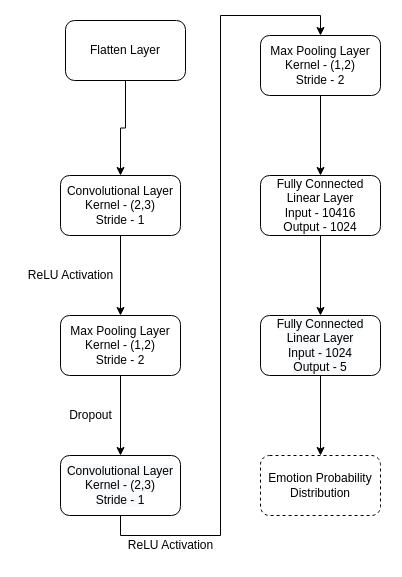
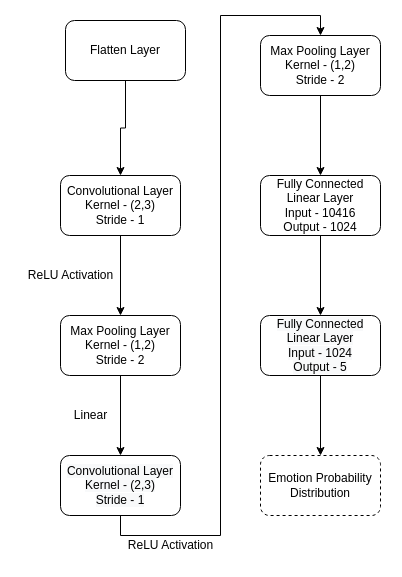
(91, 416) -> (91, 416)
